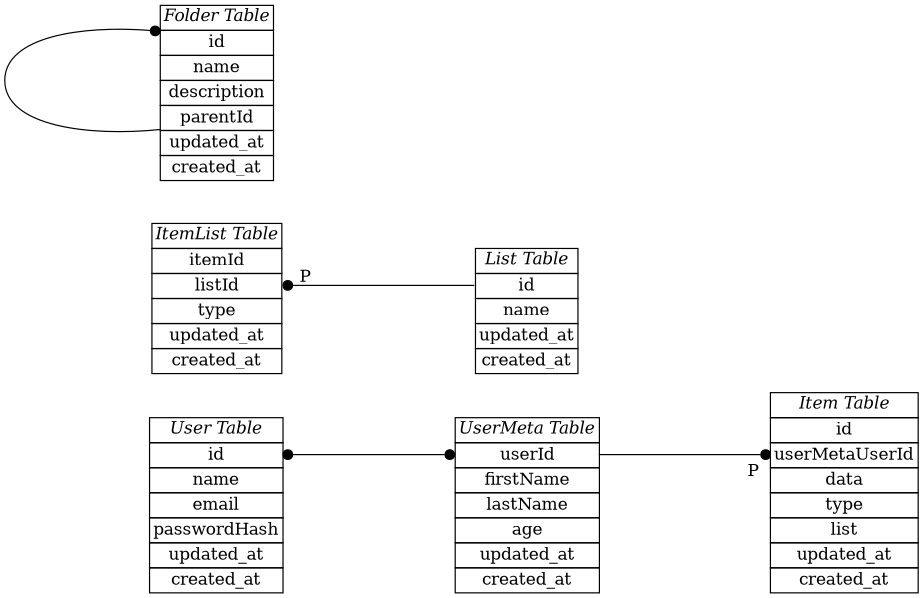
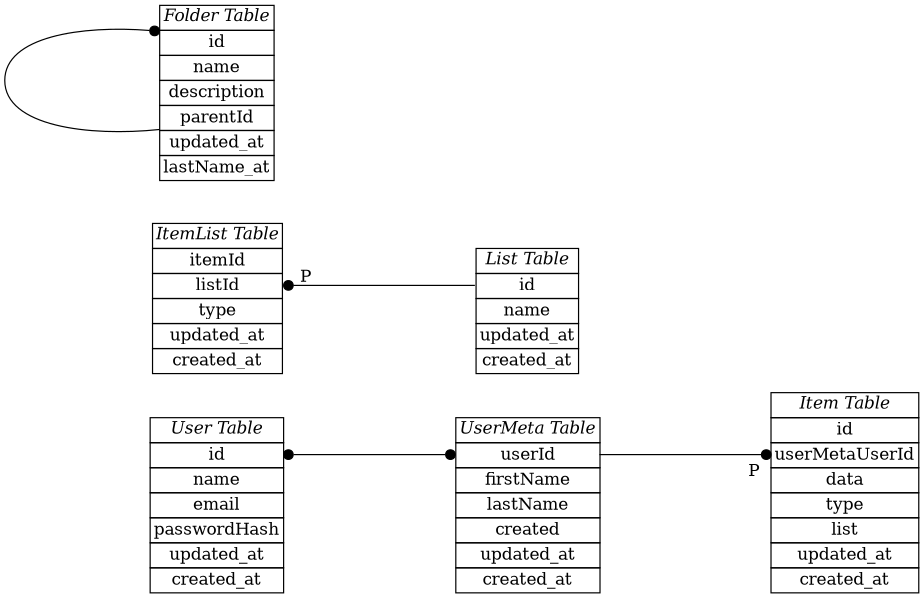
(217, 167) -> (217, 167)
(527, 530) -> (528, 530)
